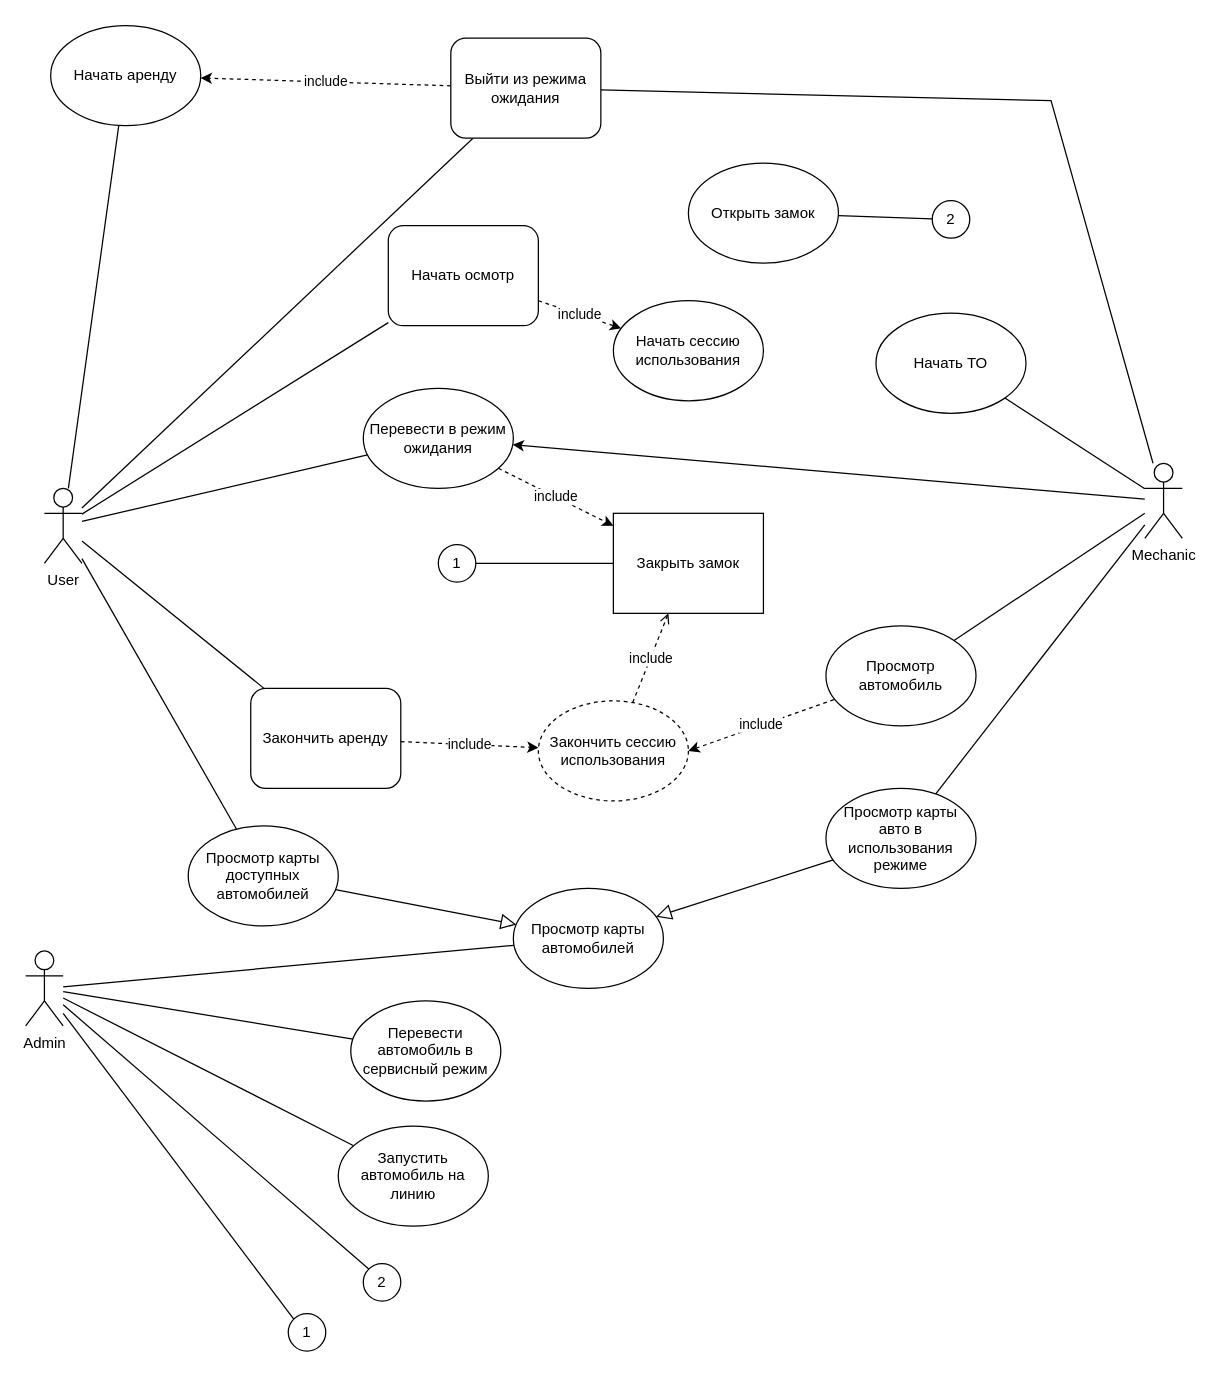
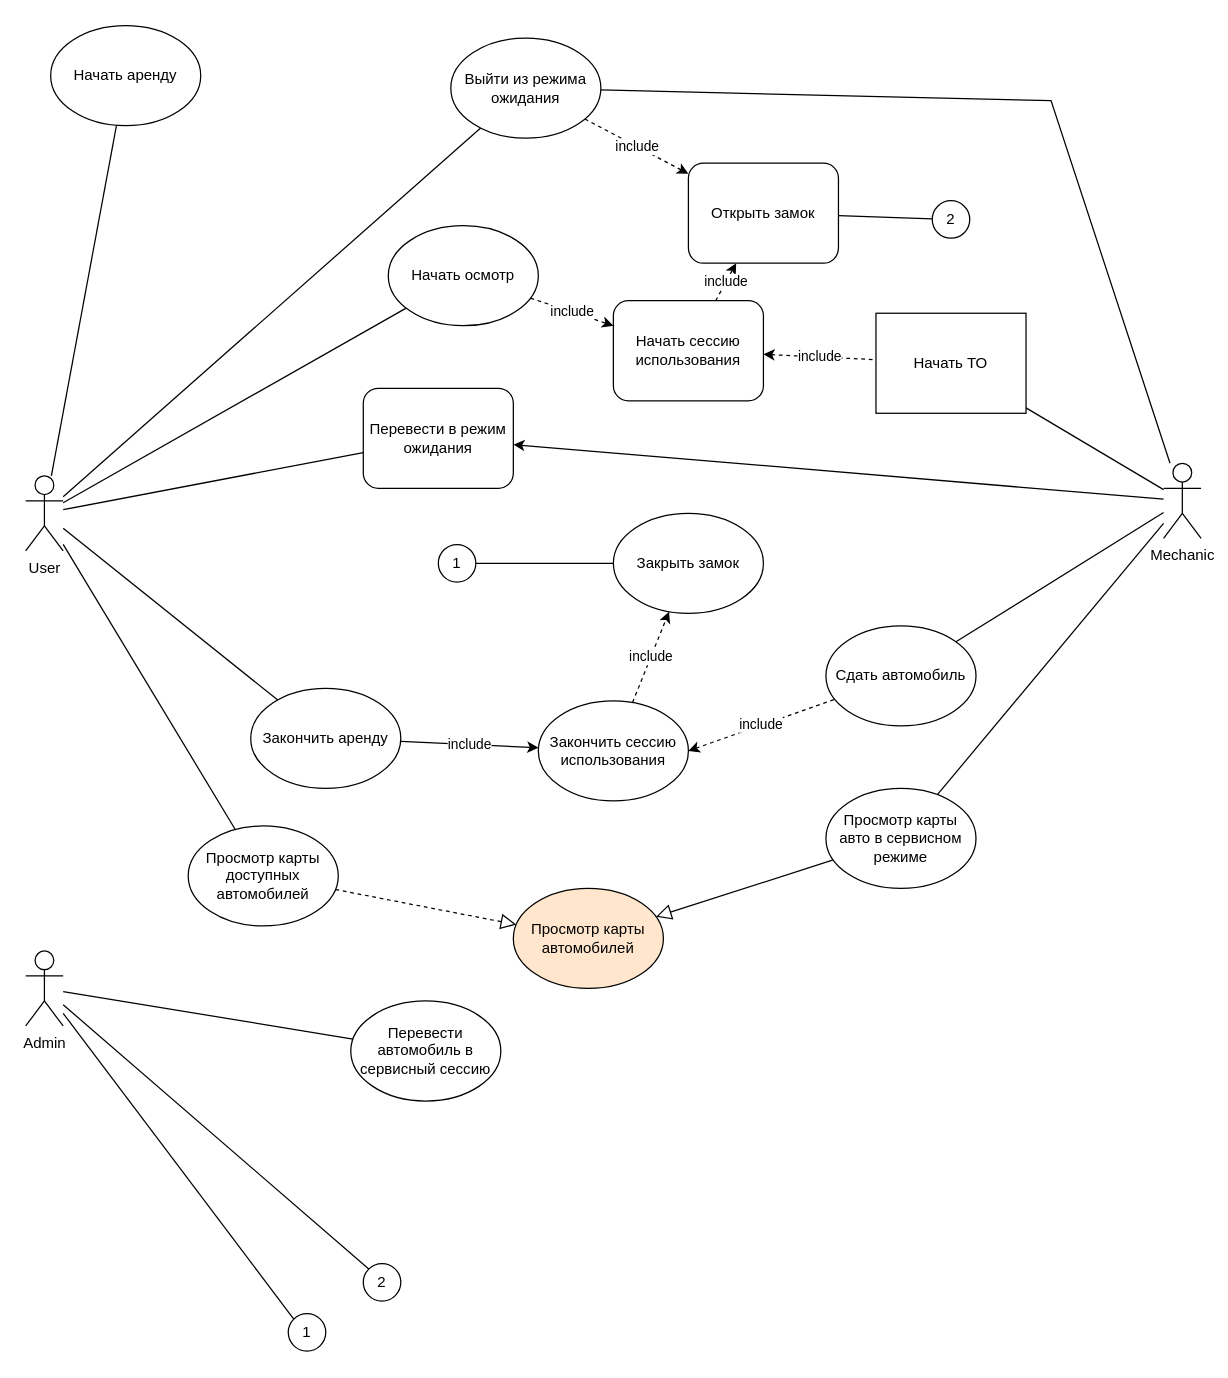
(330, 82) -> (632, 144)
(526, 88) -> (526, 88)
(763, 213) -> (763, 213)
(463, 276) -> (463, 276)
none -> (724, 285)
(688, 351) -> (688, 351)
none -> (822, 357)
(951, 363) -> (951, 363)
(438, 438) -> (438, 438)
(552, 495) -> none
(1163, 501) -> (1182, 501)
(63, 526) -> (44, 513)
(688, 563) -> (688, 563)
(666, 619) -> (665, 621)
(901, 676) -> (901, 676)
(326, 738) -> (326, 738)
(424, 742) -> (424, 742)
(613, 751) -> (613, 751)
(901, 838) -> (901, 838)
(417, 905) -> (417, 905)
(588, 938) -> (588, 938)
(288, 966) -> none
(426, 1051) -> (426, 1051)
(208, 1071) -> none
(413, 1176) -> none
